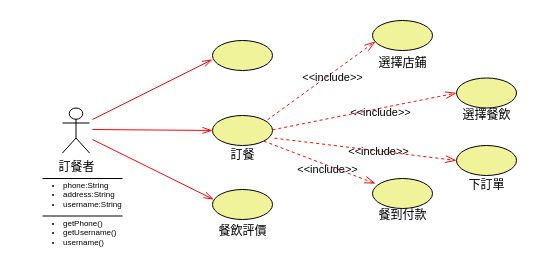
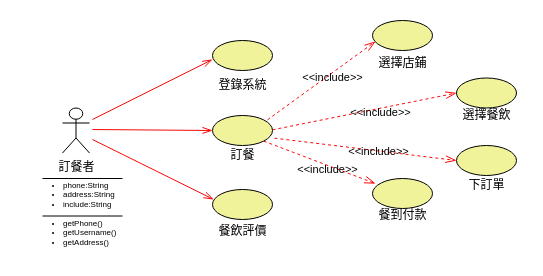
none -> (243, 86)
(71, 194) -> (67, 194)
(67, 232) -> (67, 232)
